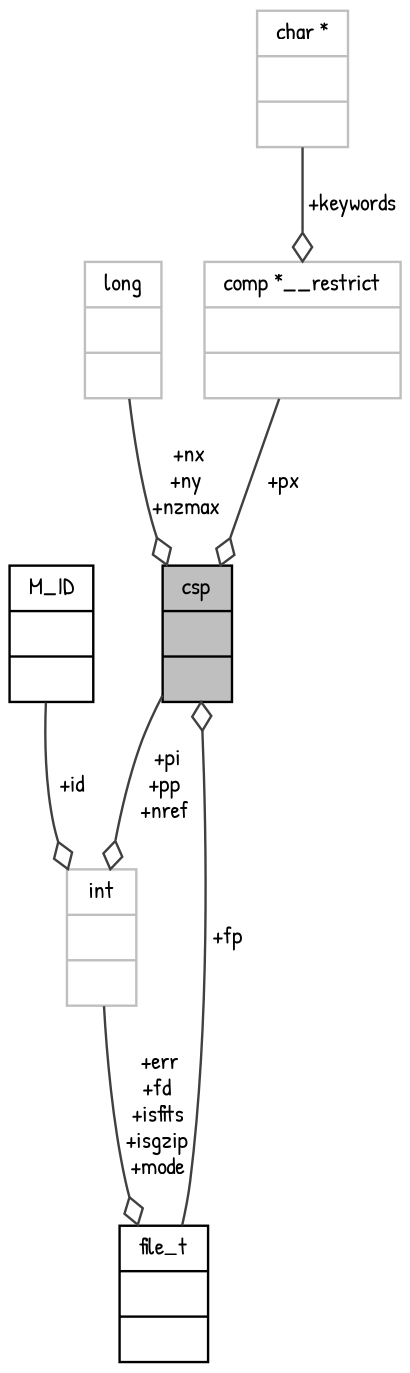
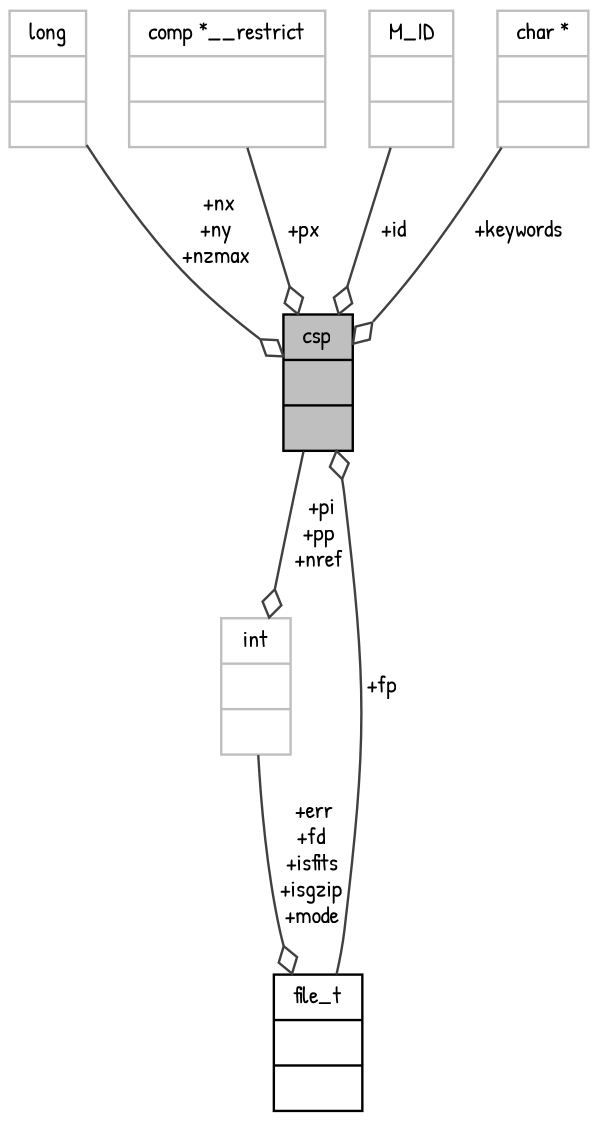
(303, 190) -> (441, 237)
(51, 634) -> (411, 79)
(47, 773) -> (369, 217)
